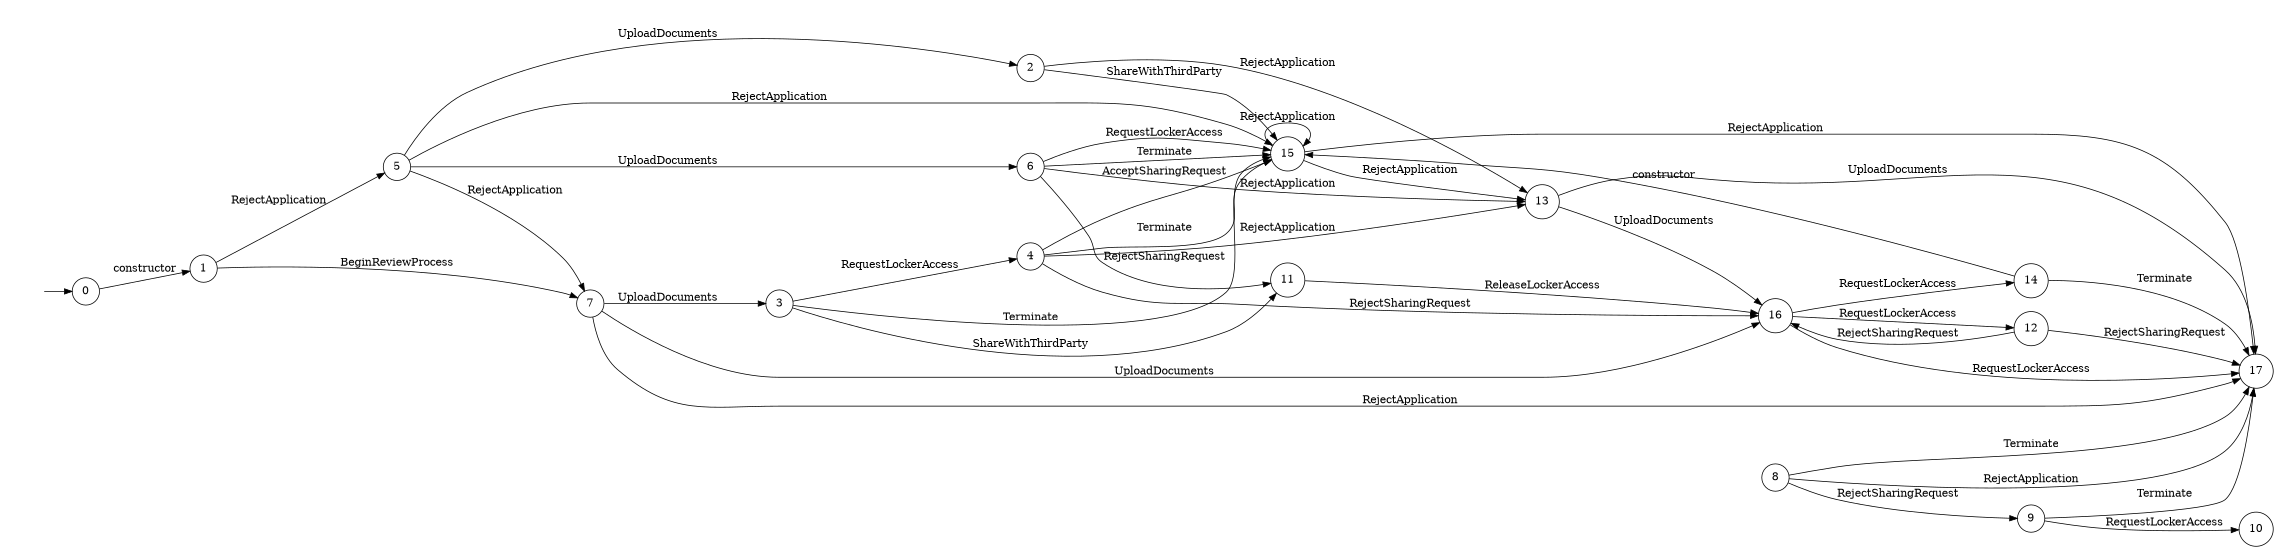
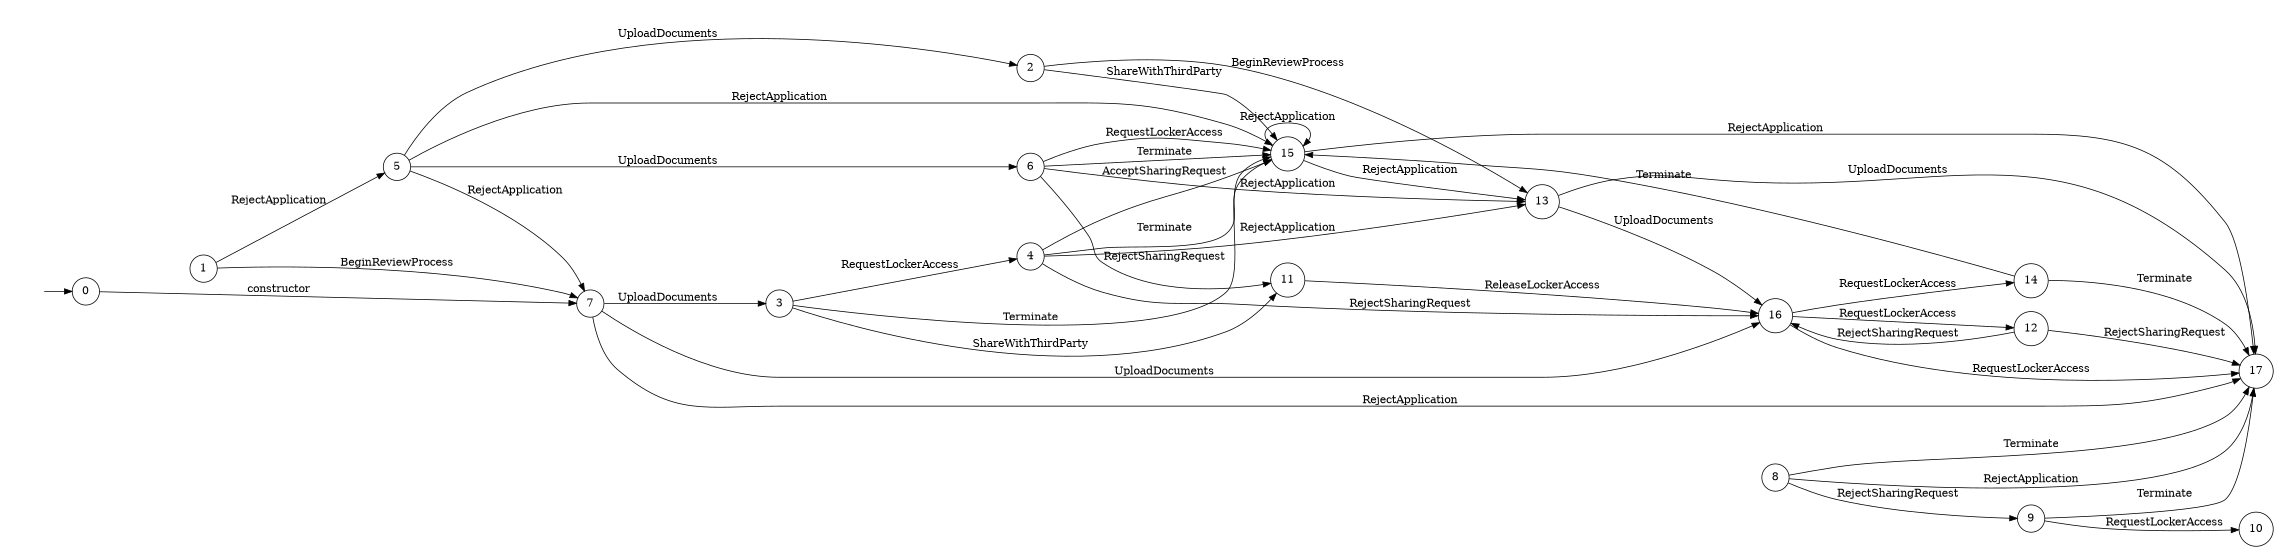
(1288, 63) -> (1288, 63)
(1664, 176) -> (1664, 176)
(141, 281) -> (334, 297)
